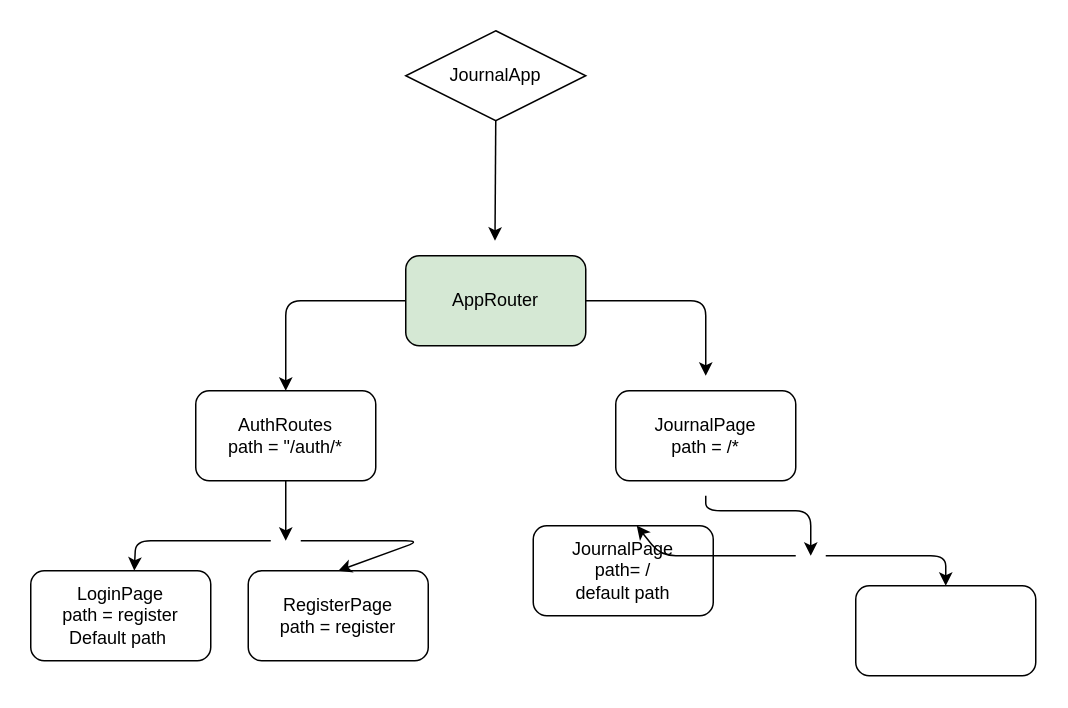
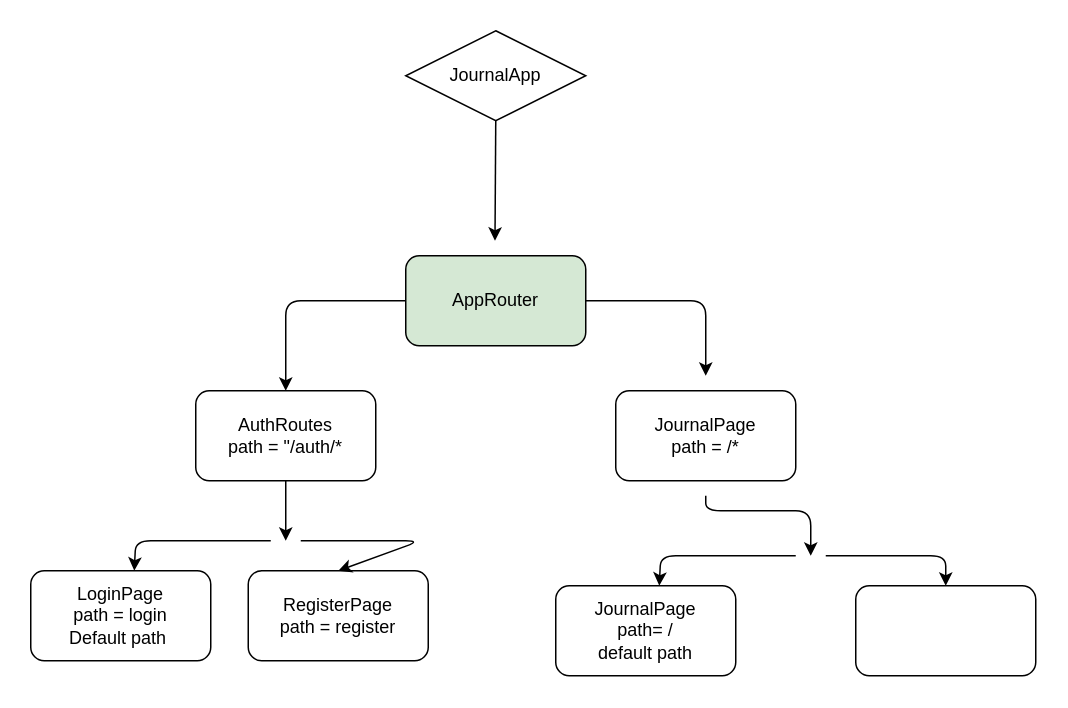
(623, 571) -> (646, 631)
(121, 616) -> (121, 616)
